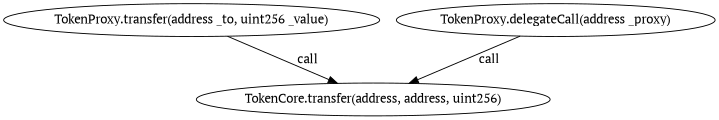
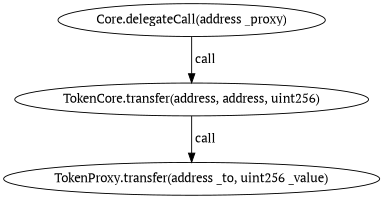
(556, 20) -> (192, 20)
(278, 58) -> (192, 135)
